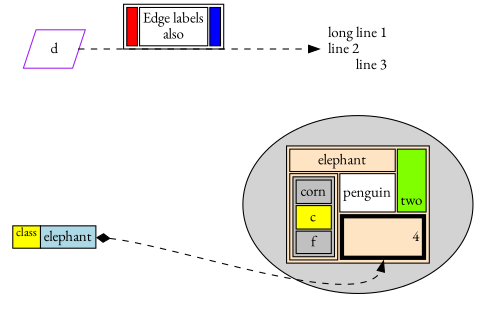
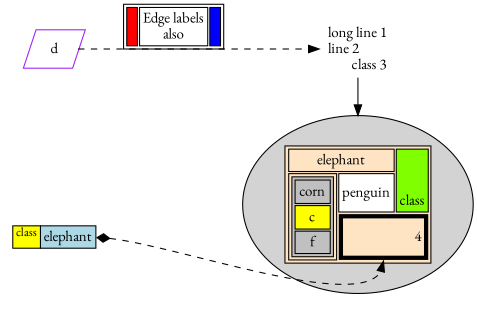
(372, 64) -> (370, 64)
none -> (358, 91)
(412, 200) -> (412, 200)
